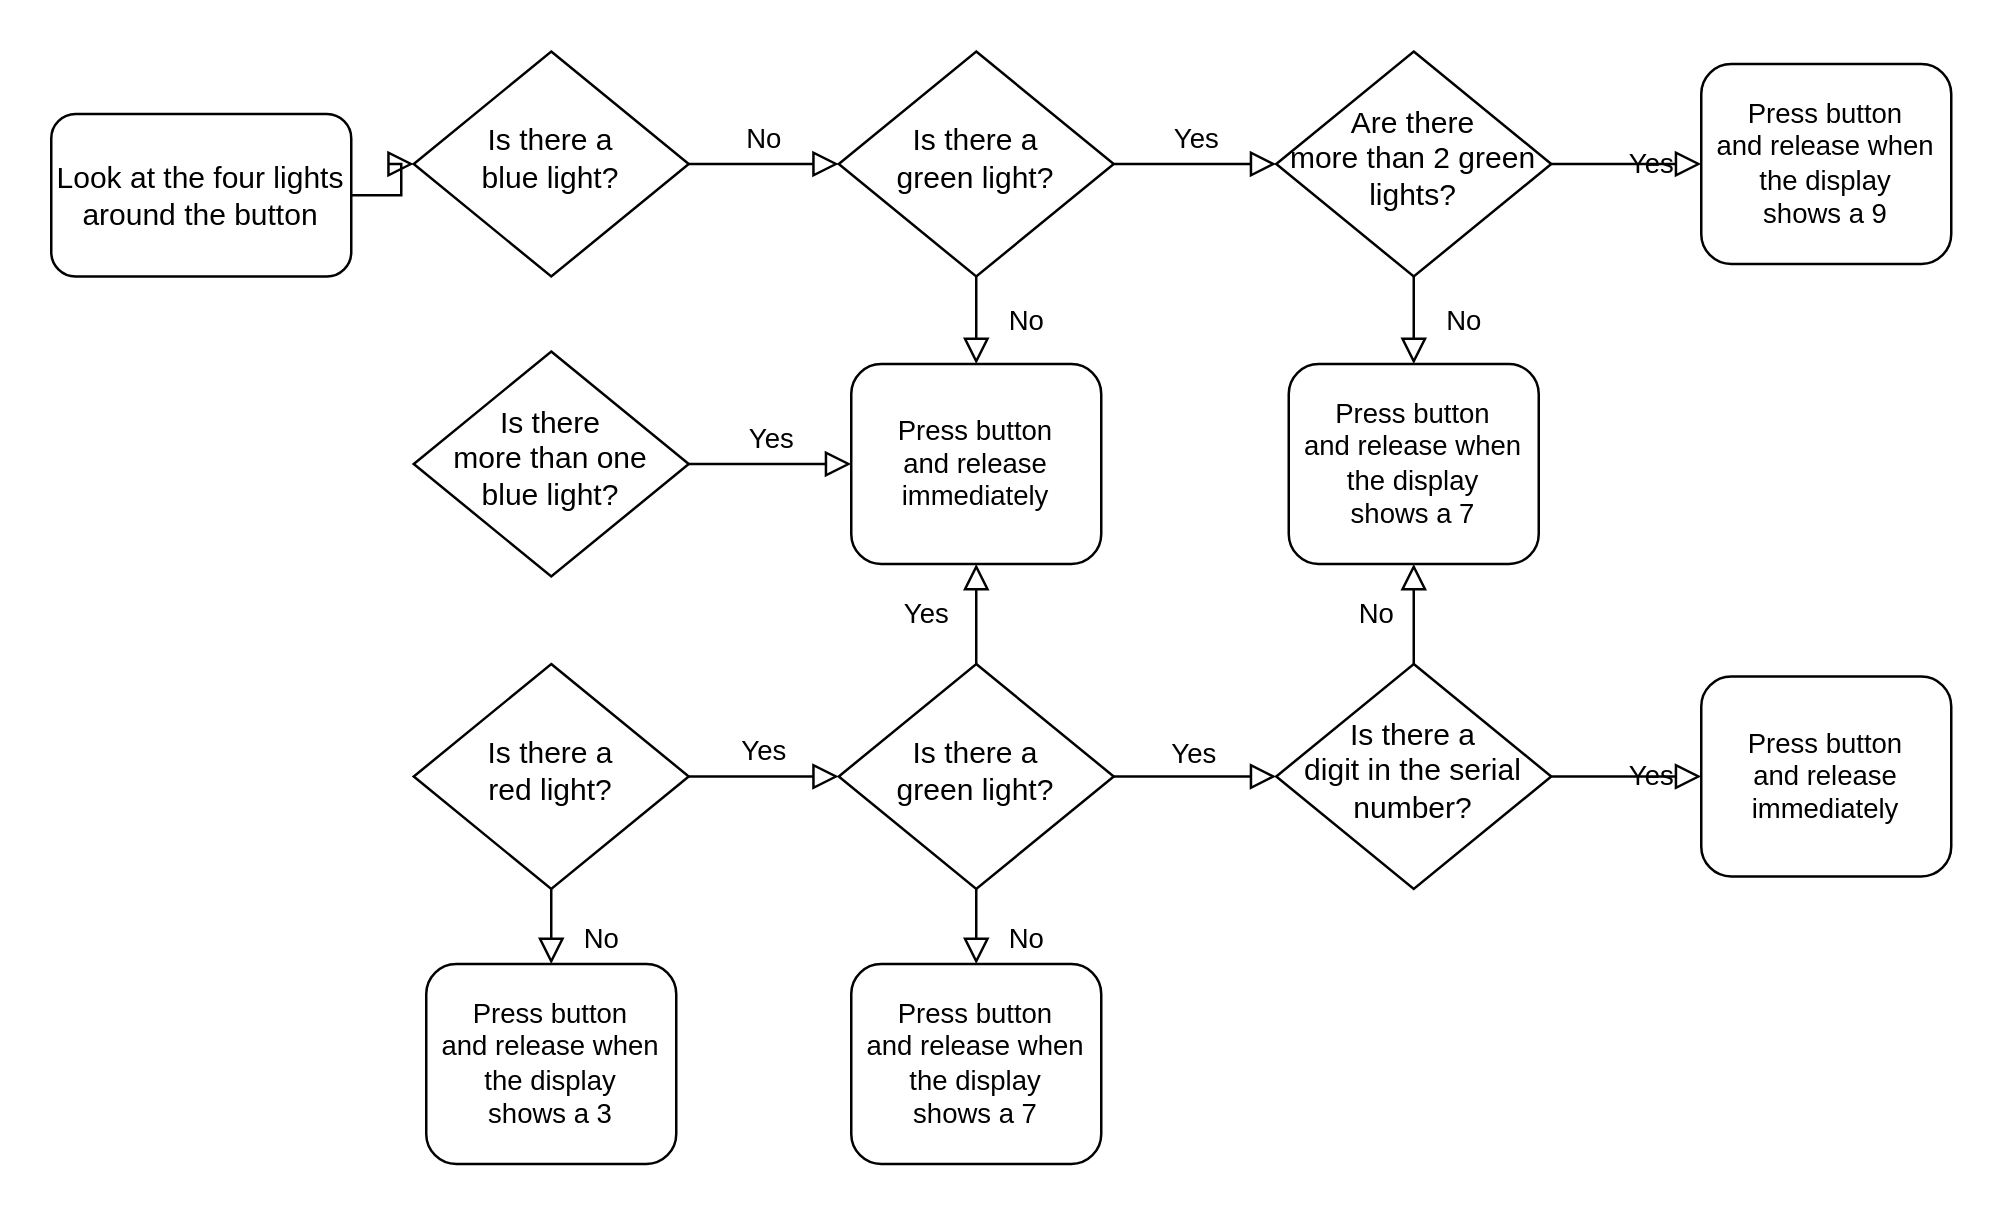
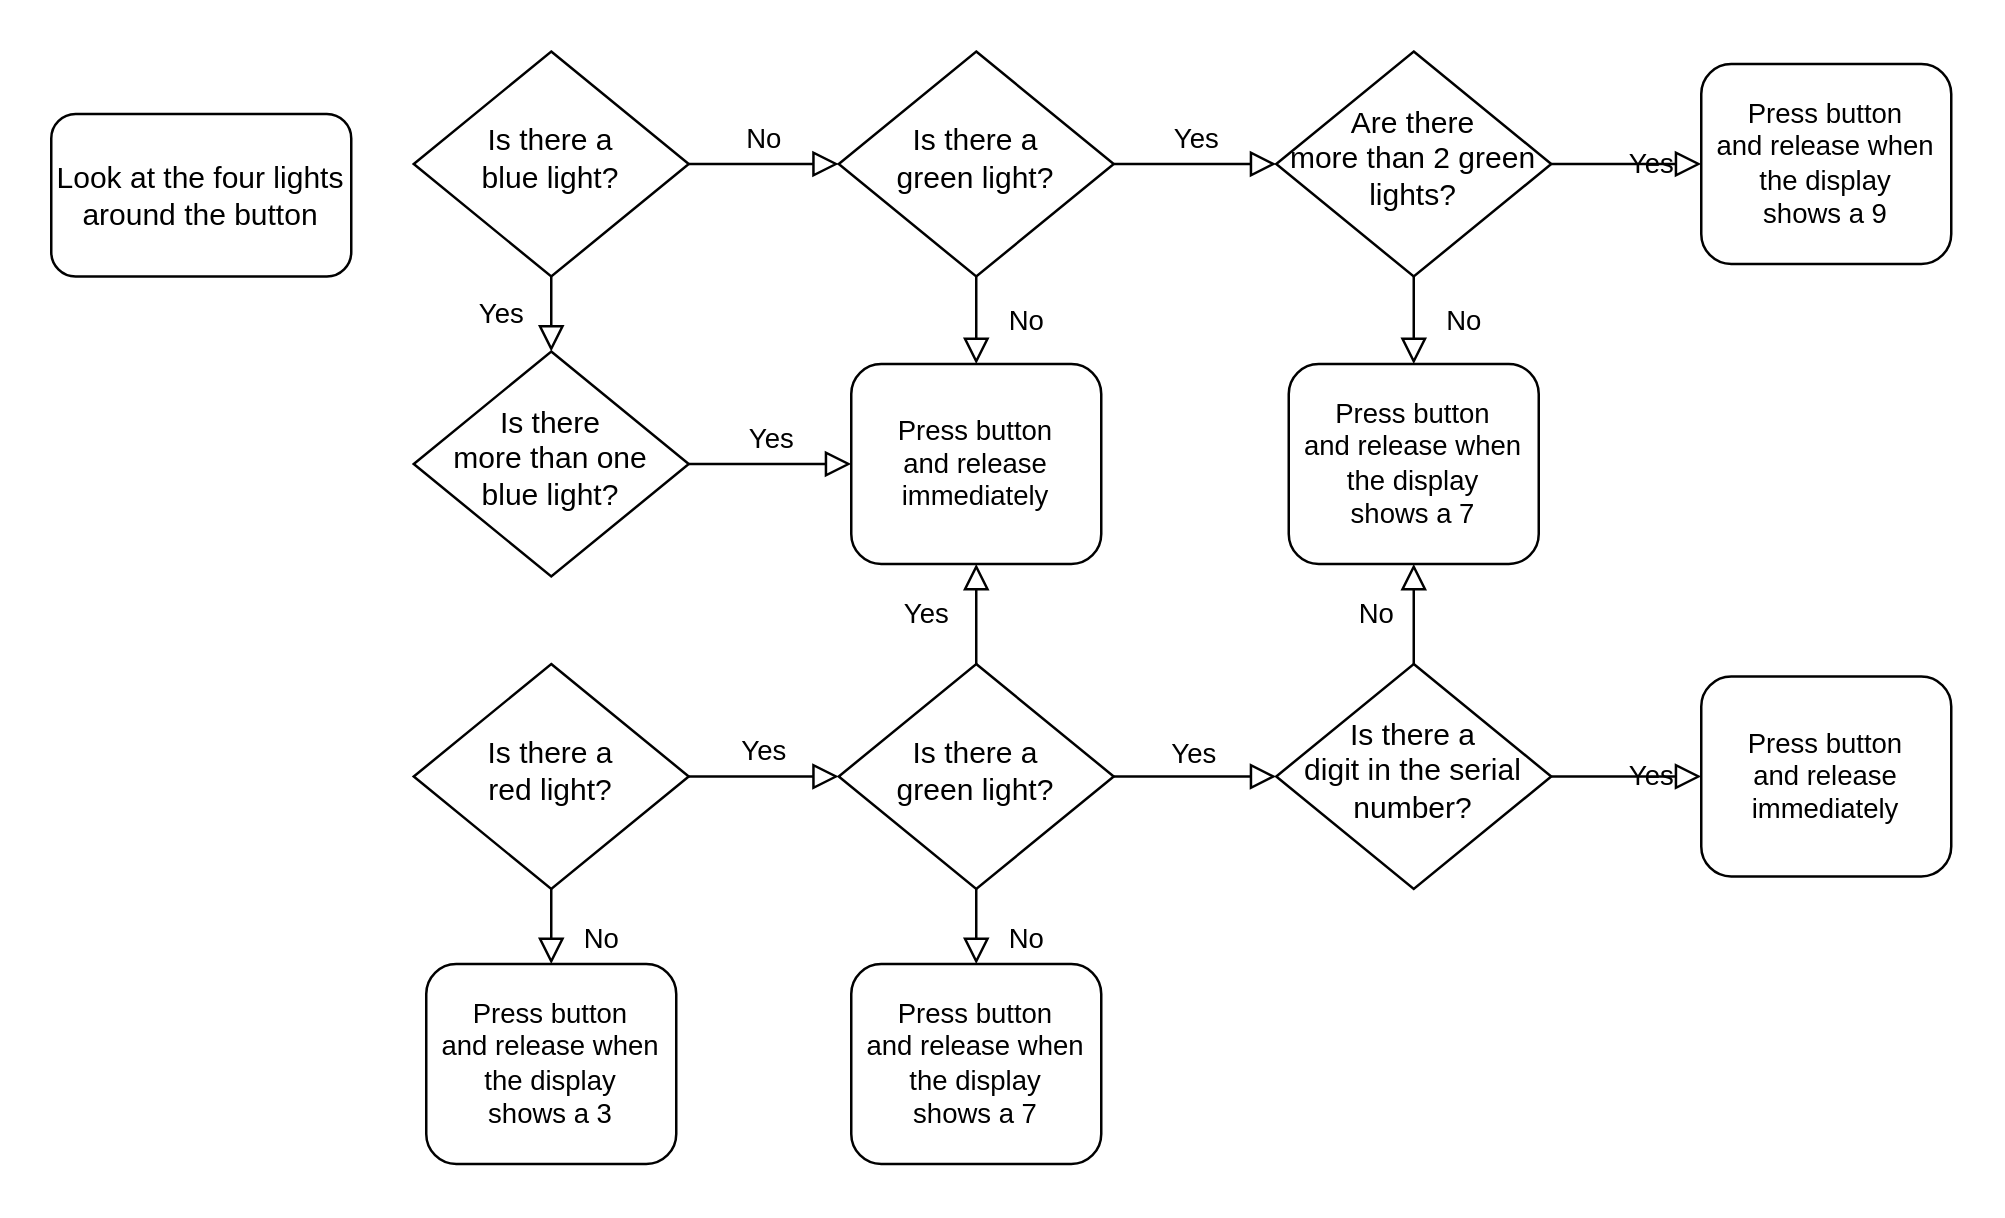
(397, 195) -> none
none -> (551, 325)
